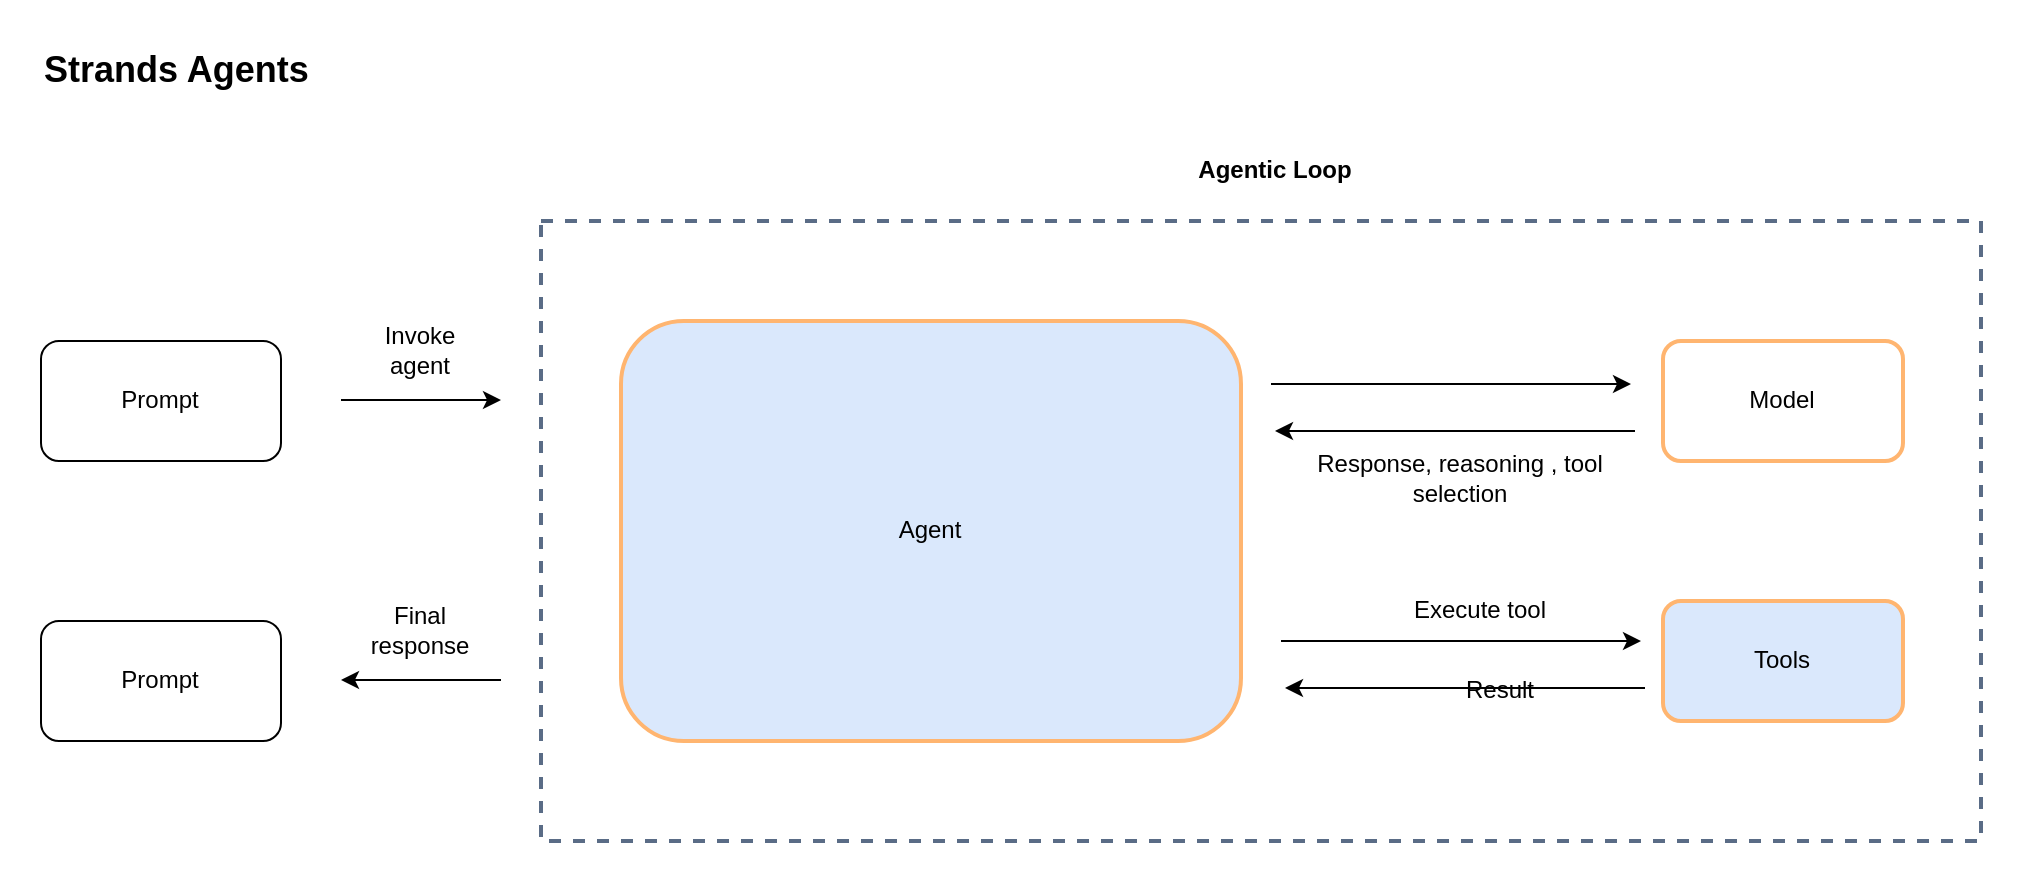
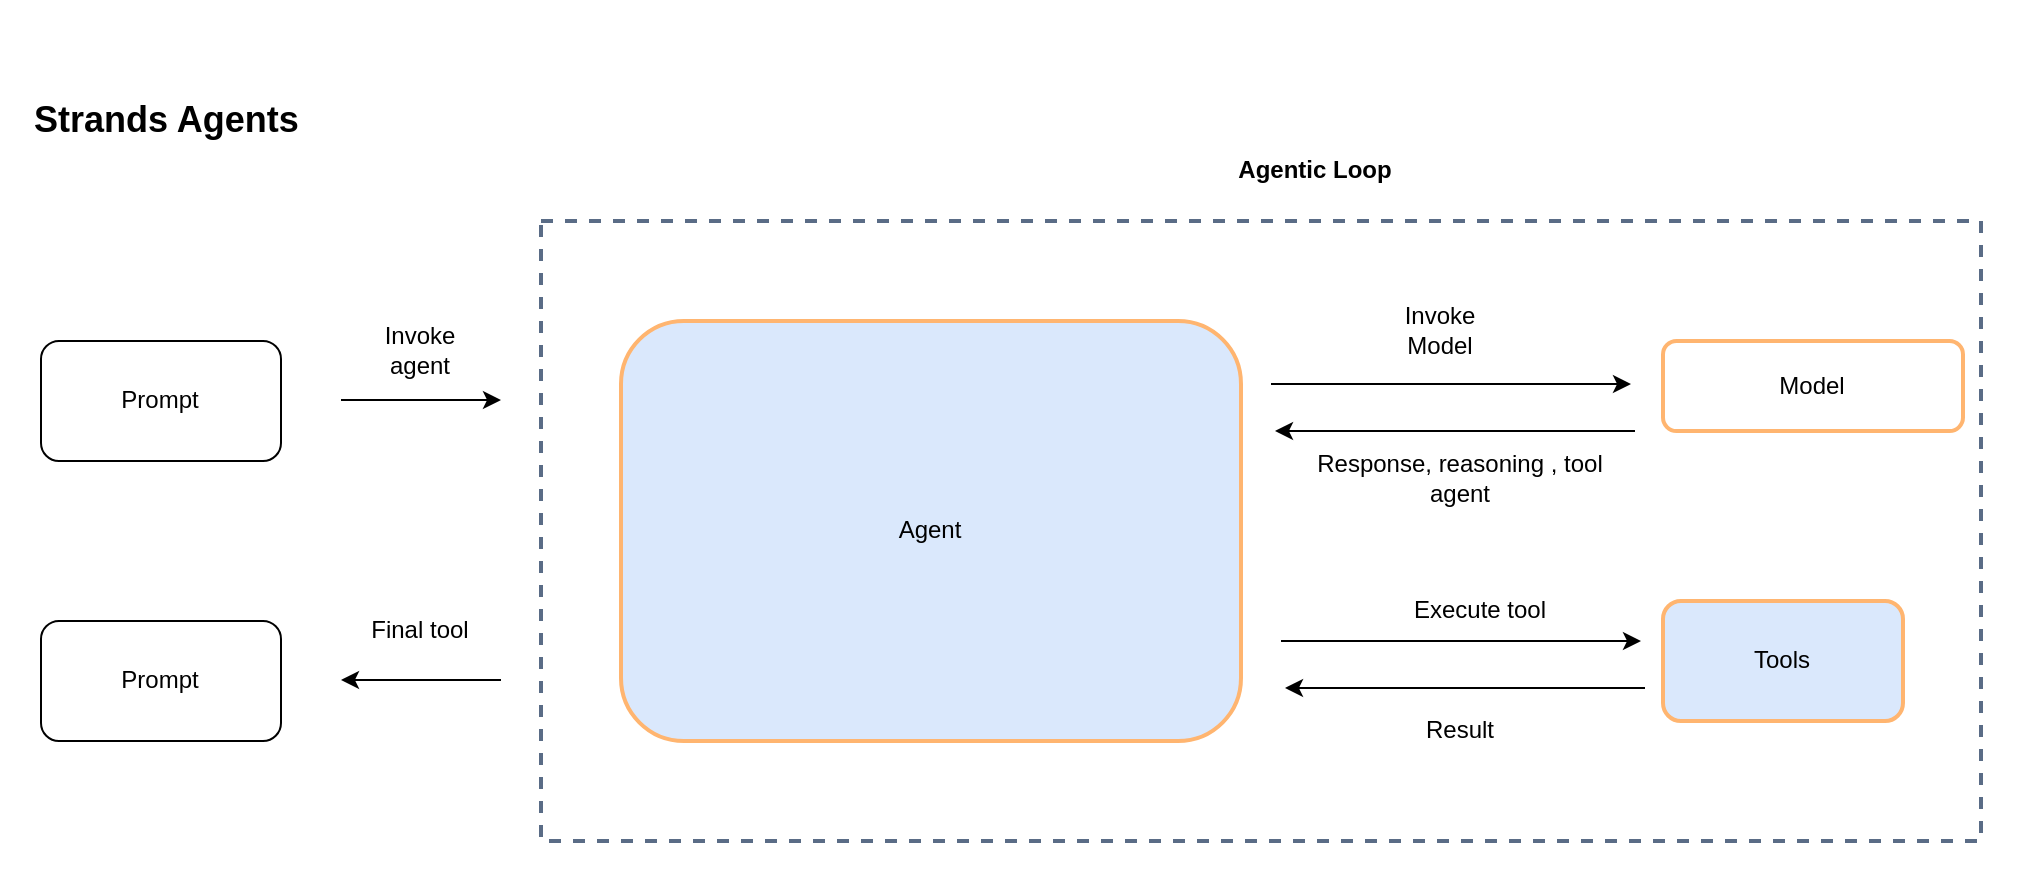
(231, 71) -> (221, 121)
(1276, 171) -> (1316, 171)
none -> (1441, 331)
(1783, 401) -> (1813, 386)
(1461, 479) -> (1461, 479)
(421, 631) -> (421, 631)
(1501, 691) -> (1461, 731)
